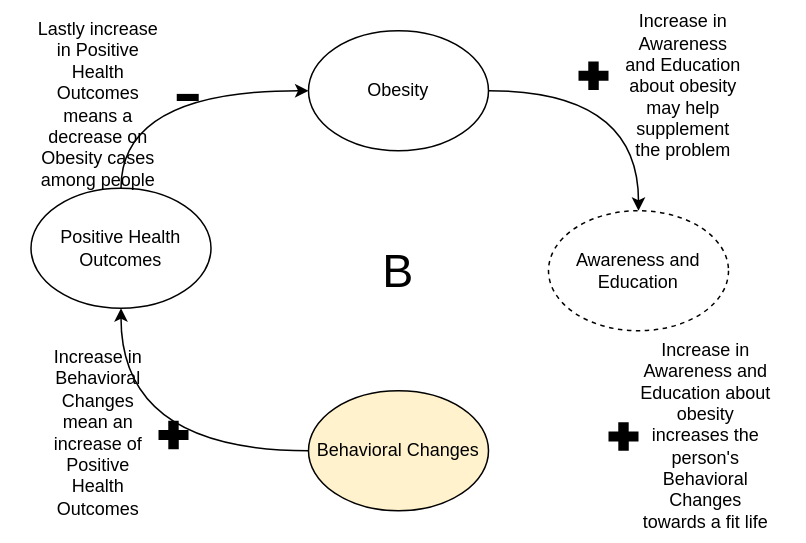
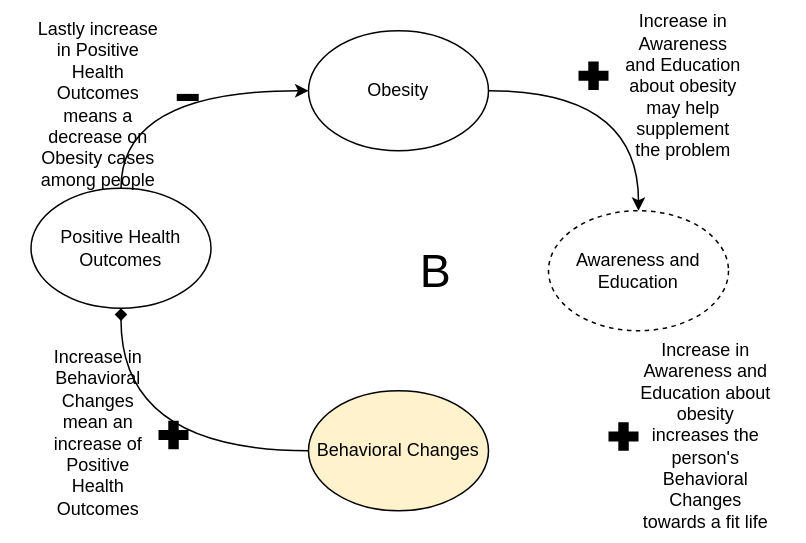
(398, 271) -> (436, 271)
(121, 320) -> (121, 321)
